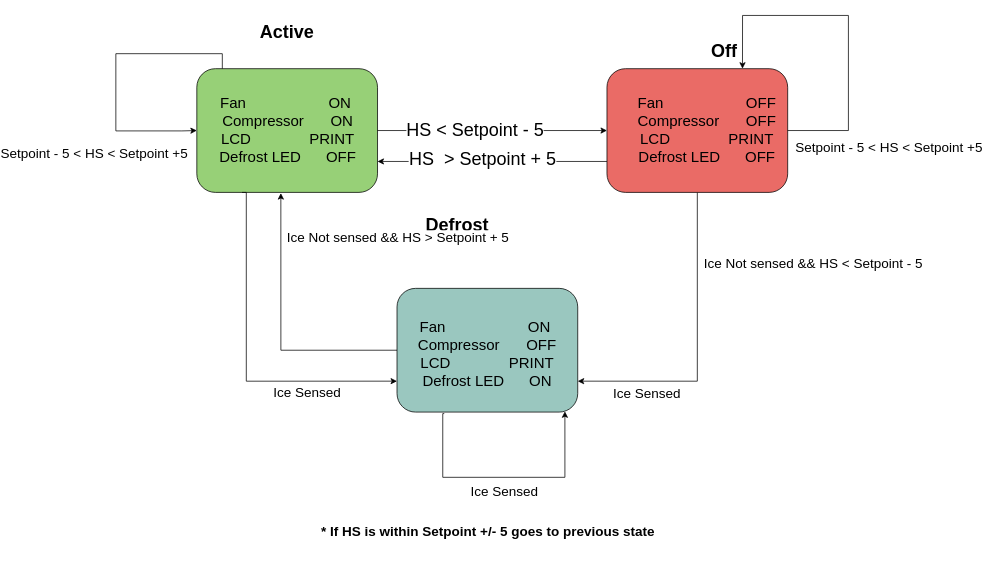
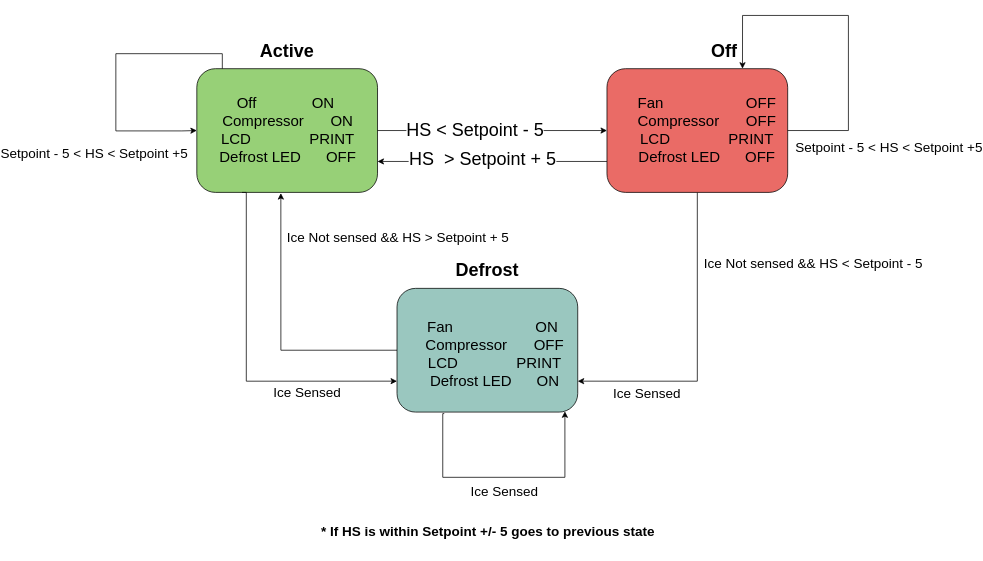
(287, 33) -> (287, 51)
(288, 129) -> (288, 129)
(458, 225) -> (488, 270)
(488, 354) -> (495, 354)
